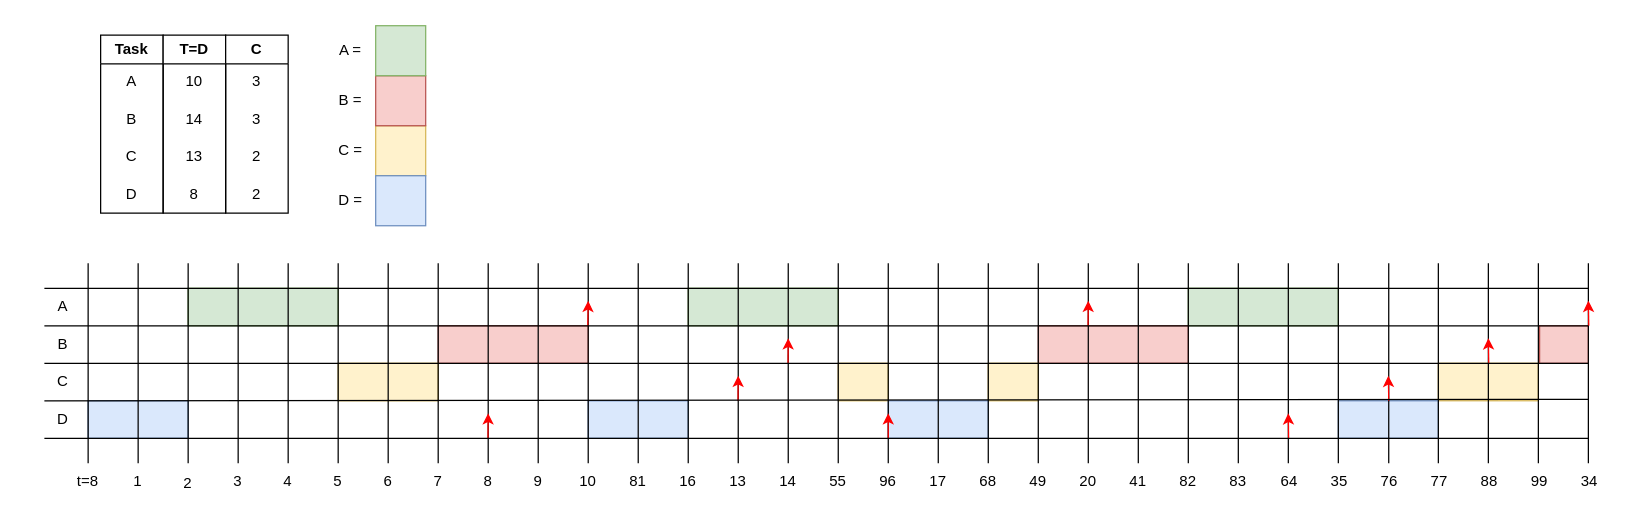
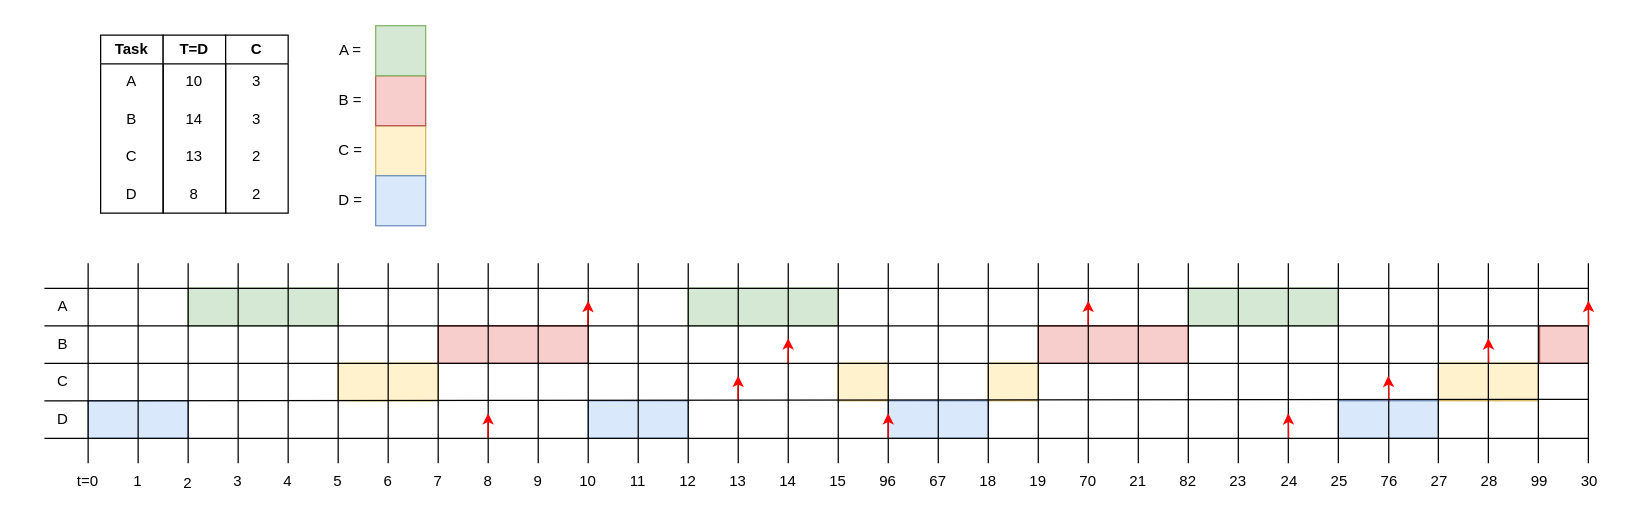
(88, 482) -> (88, 482)
(638, 482) -> (638, 482)
(688, 482) -> (688, 482)
(838, 482) -> (838, 482)
(938, 482) -> (938, 482)
(988, 482) -> (988, 482)
(1038, 482) -> (1038, 482)
(1088, 482) -> (1088, 482)
(1138, 482) -> (1138, 482)
(1238, 482) -> (1238, 482)
(1289, 482) -> (1289, 482)
(1339, 482) -> (1339, 482)
(1439, 482) -> (1439, 482)
(1489, 482) -> (1489, 482)
(1589, 482) -> (1589, 482)
